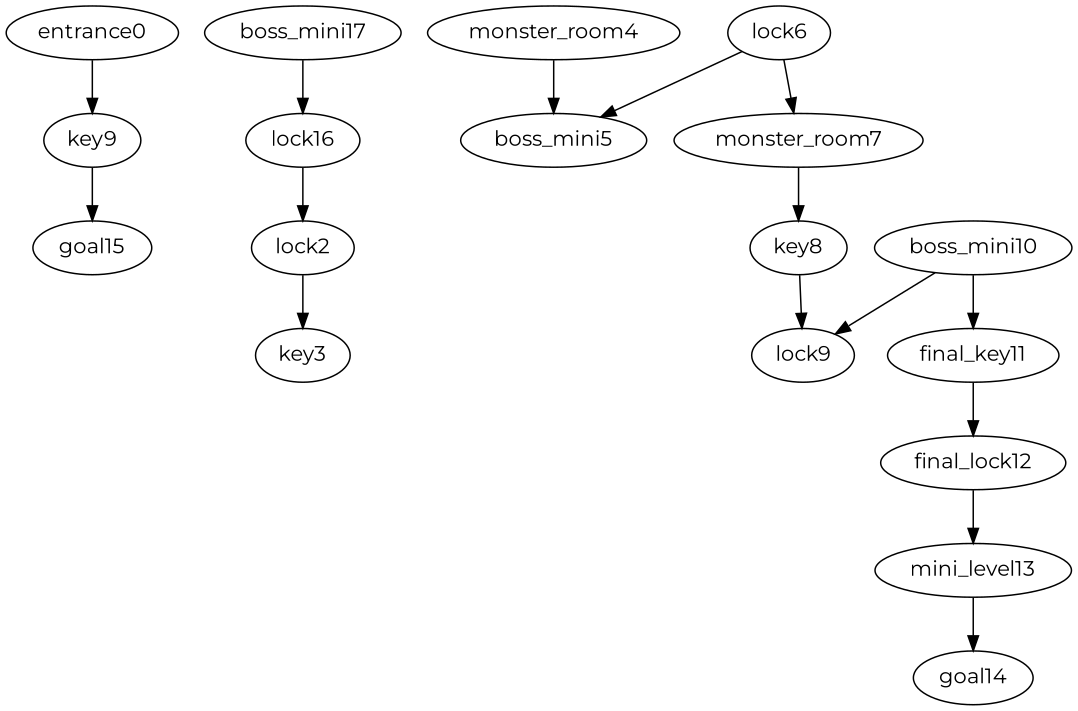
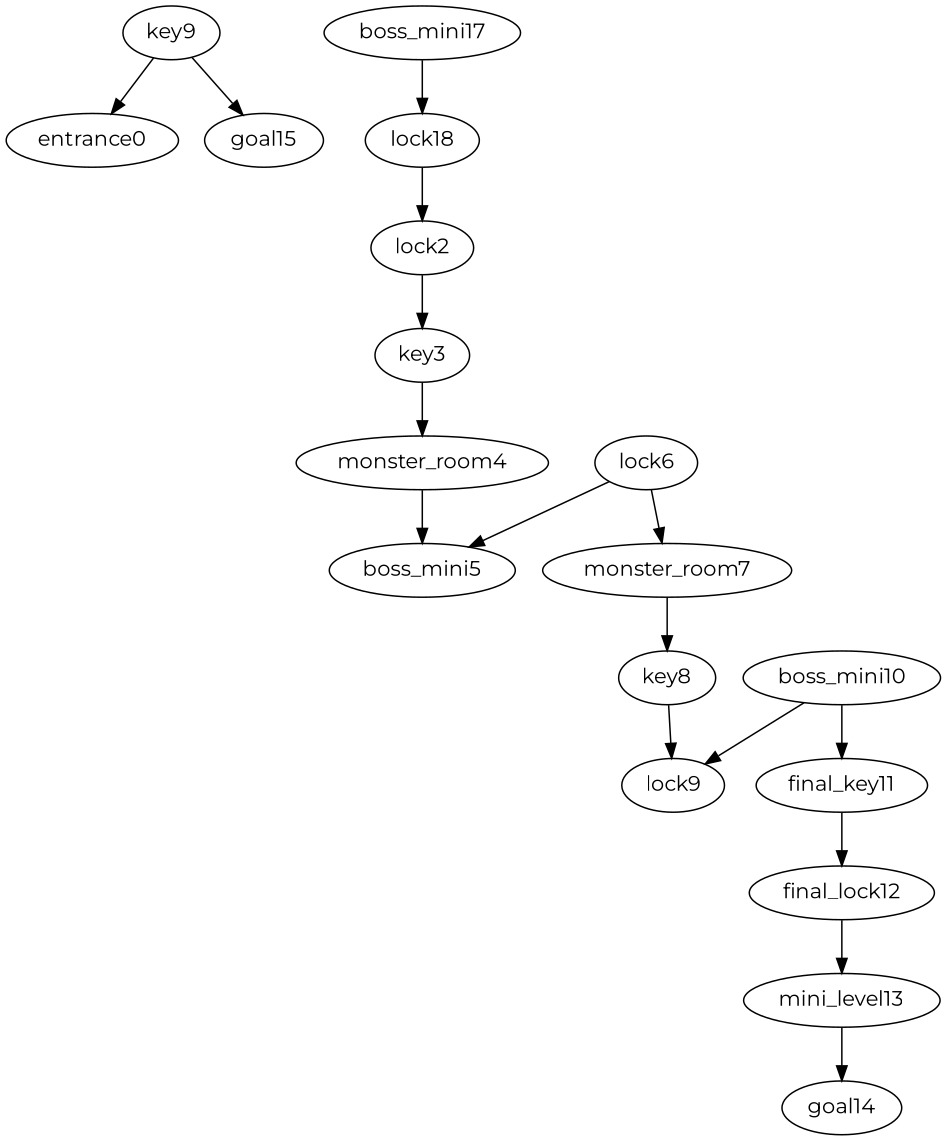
(92, 79) -> (137, 80)
(303, 140) -> (422, 140)
none -> (422, 402)
